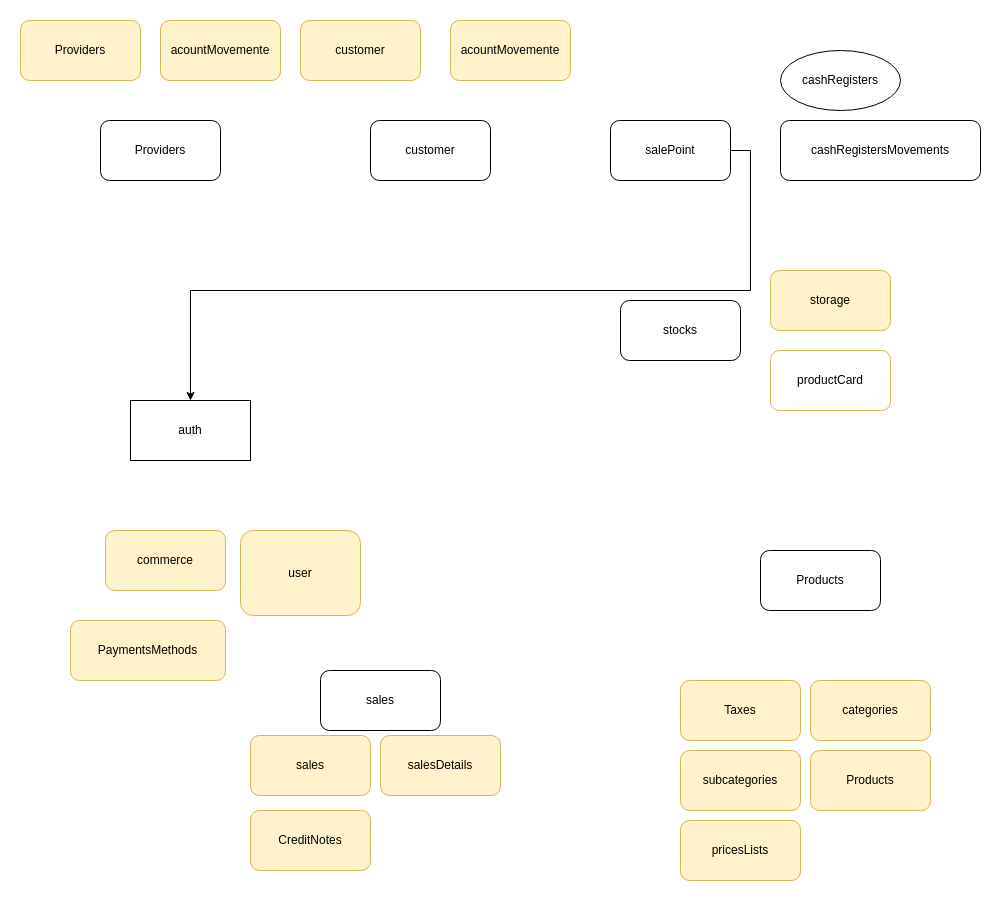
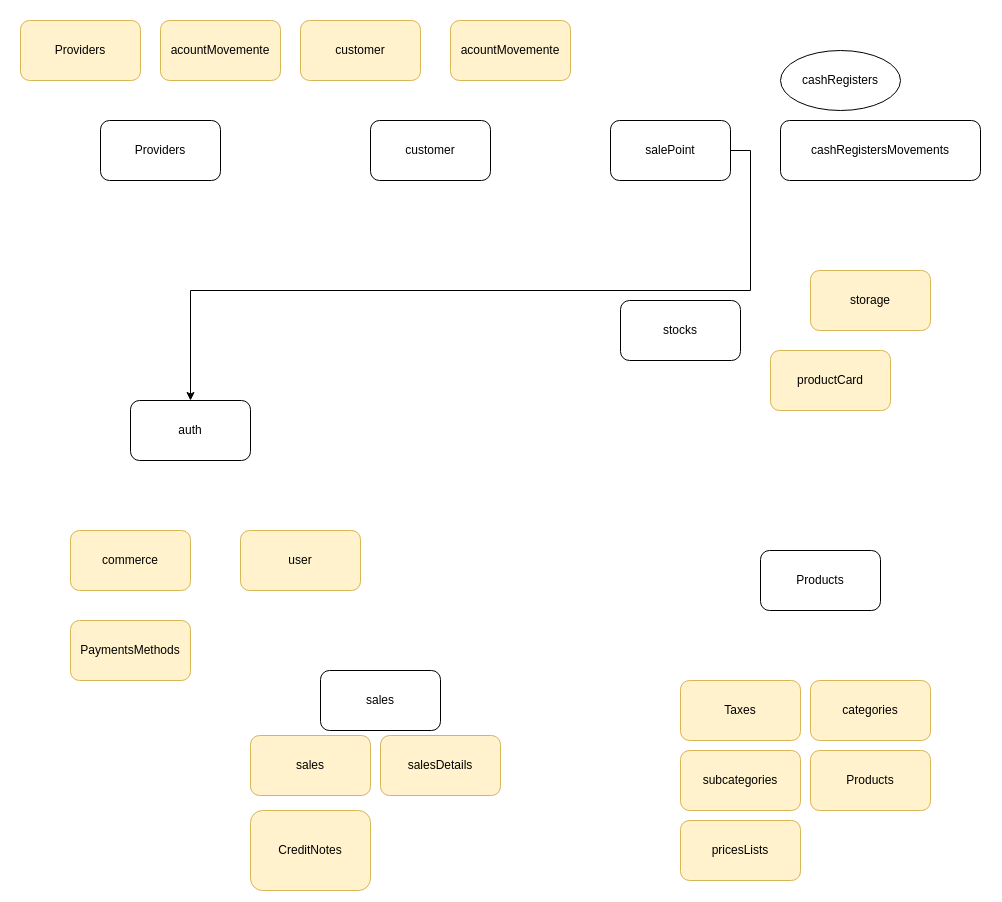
(831, 301) -> (871, 301)
(831, 381) -> (831, 381)
(191, 431) -> (191, 431)
(166, 561) -> (131, 561)
(301, 573) -> (301, 561)
(148, 651) -> (131, 651)
(311, 841) -> (311, 851)
